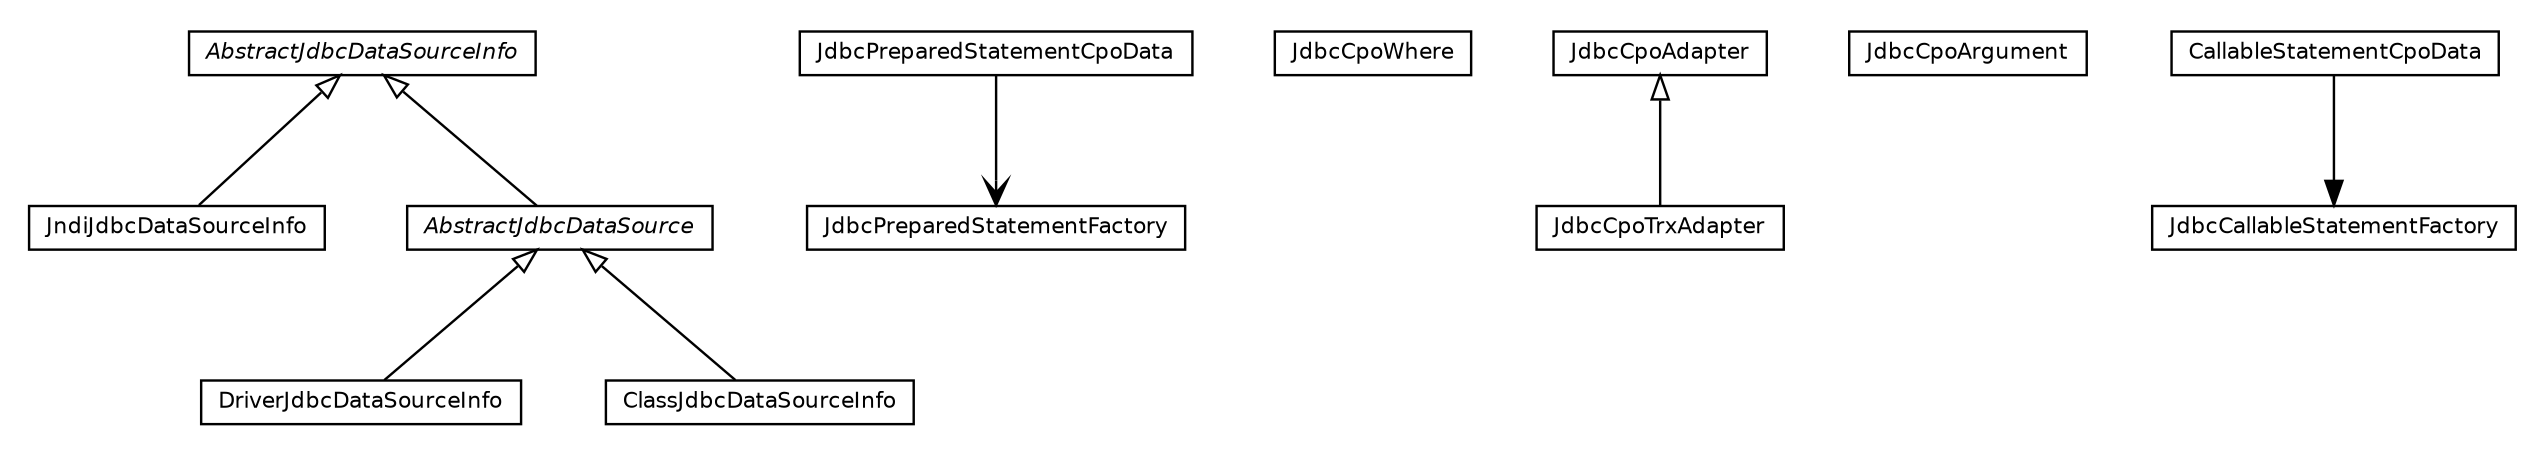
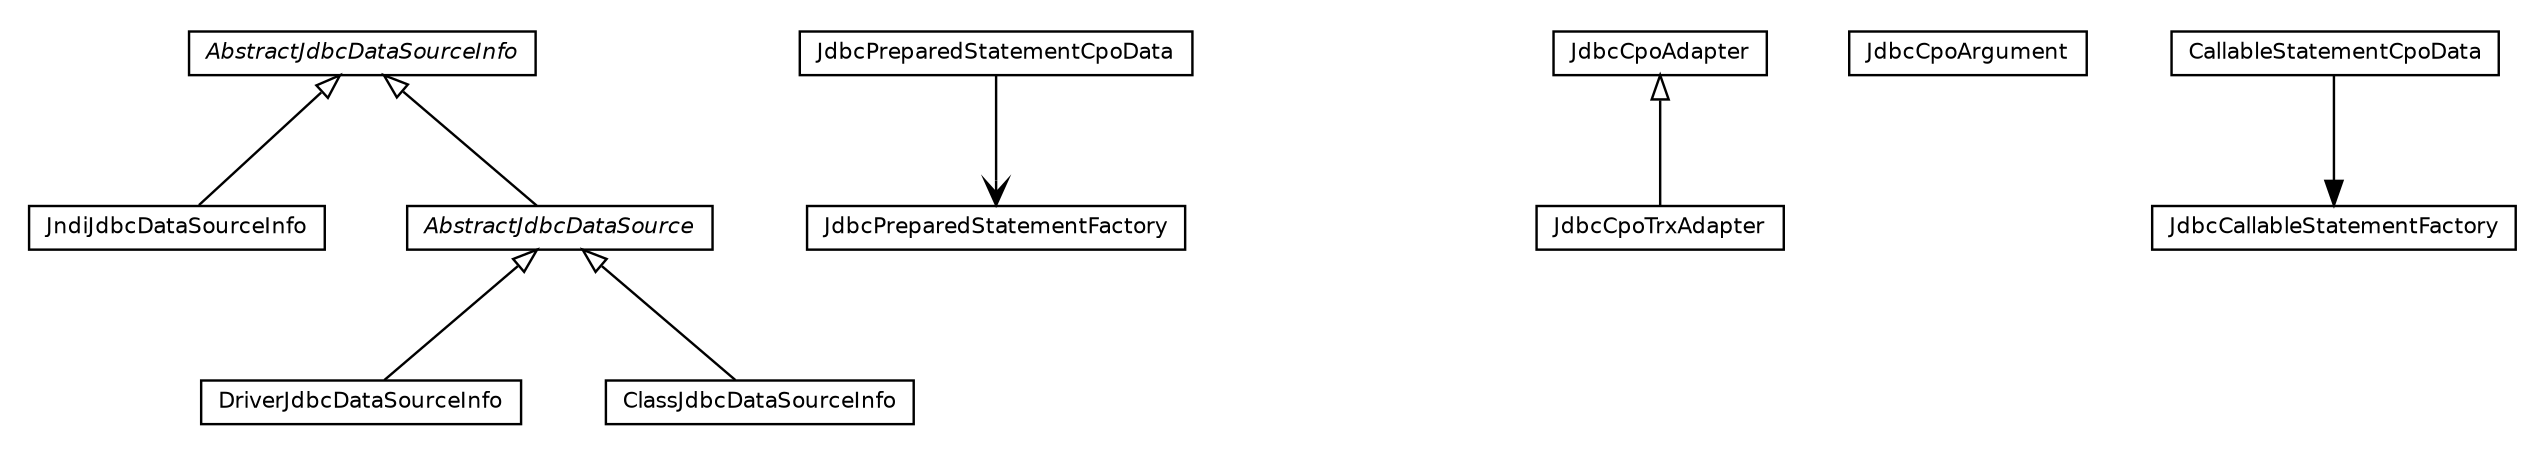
(1372, 53) -> none
